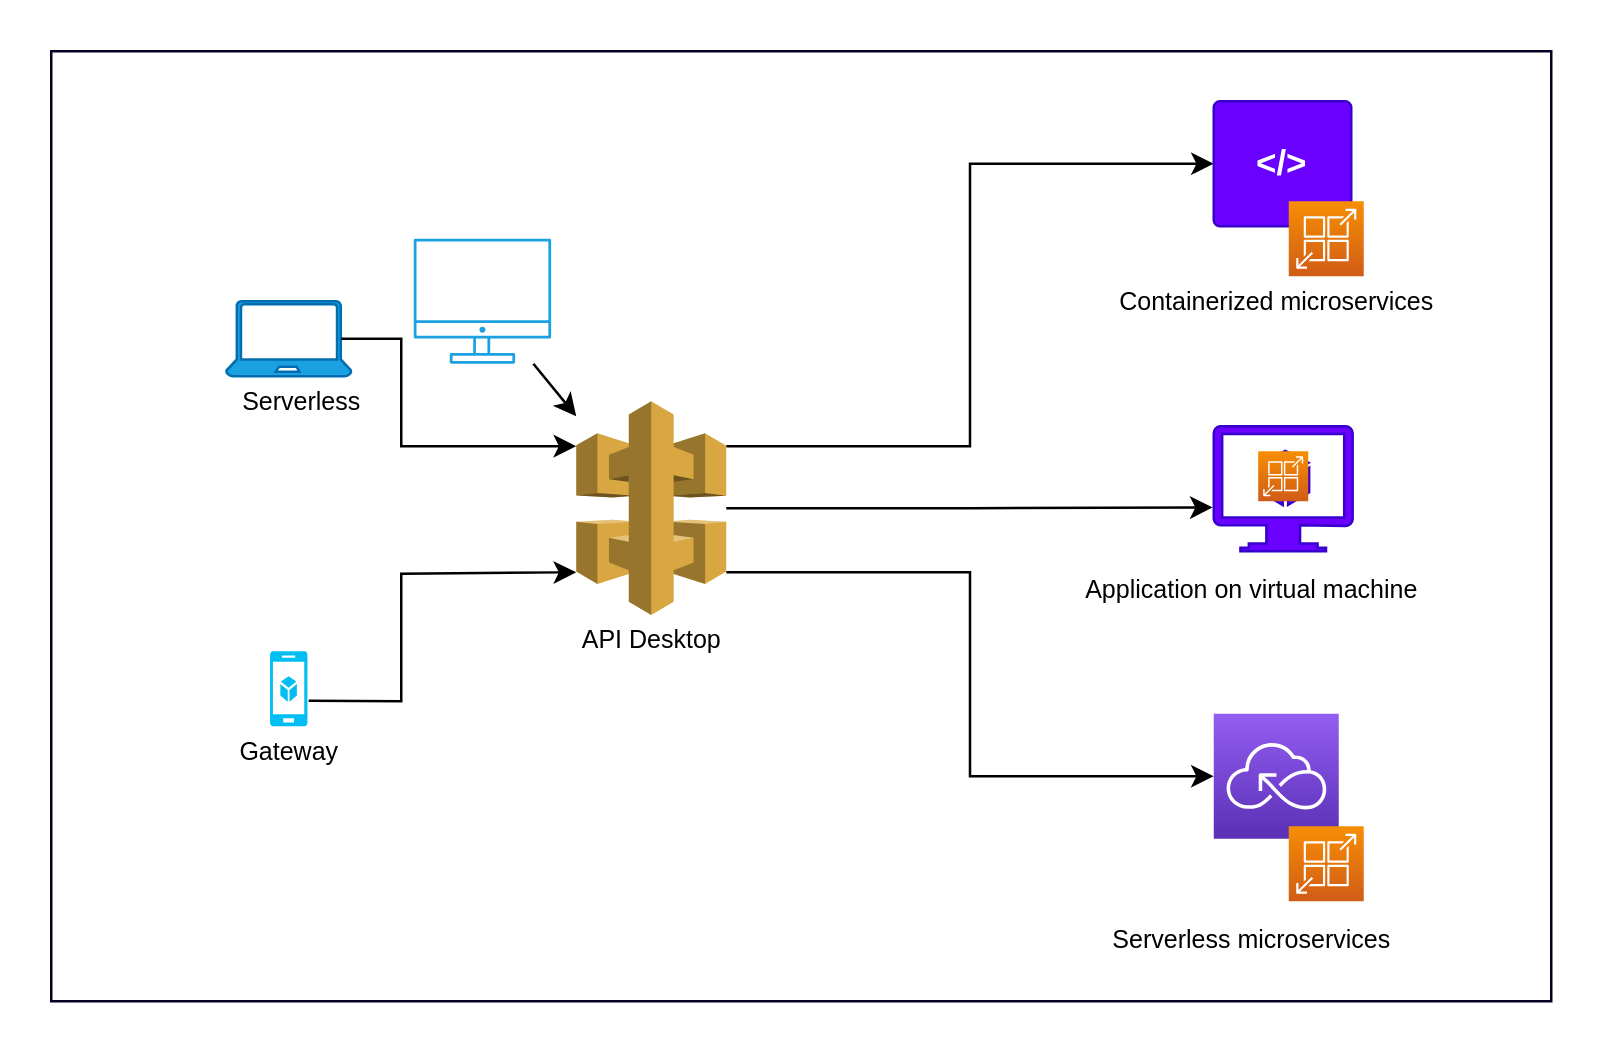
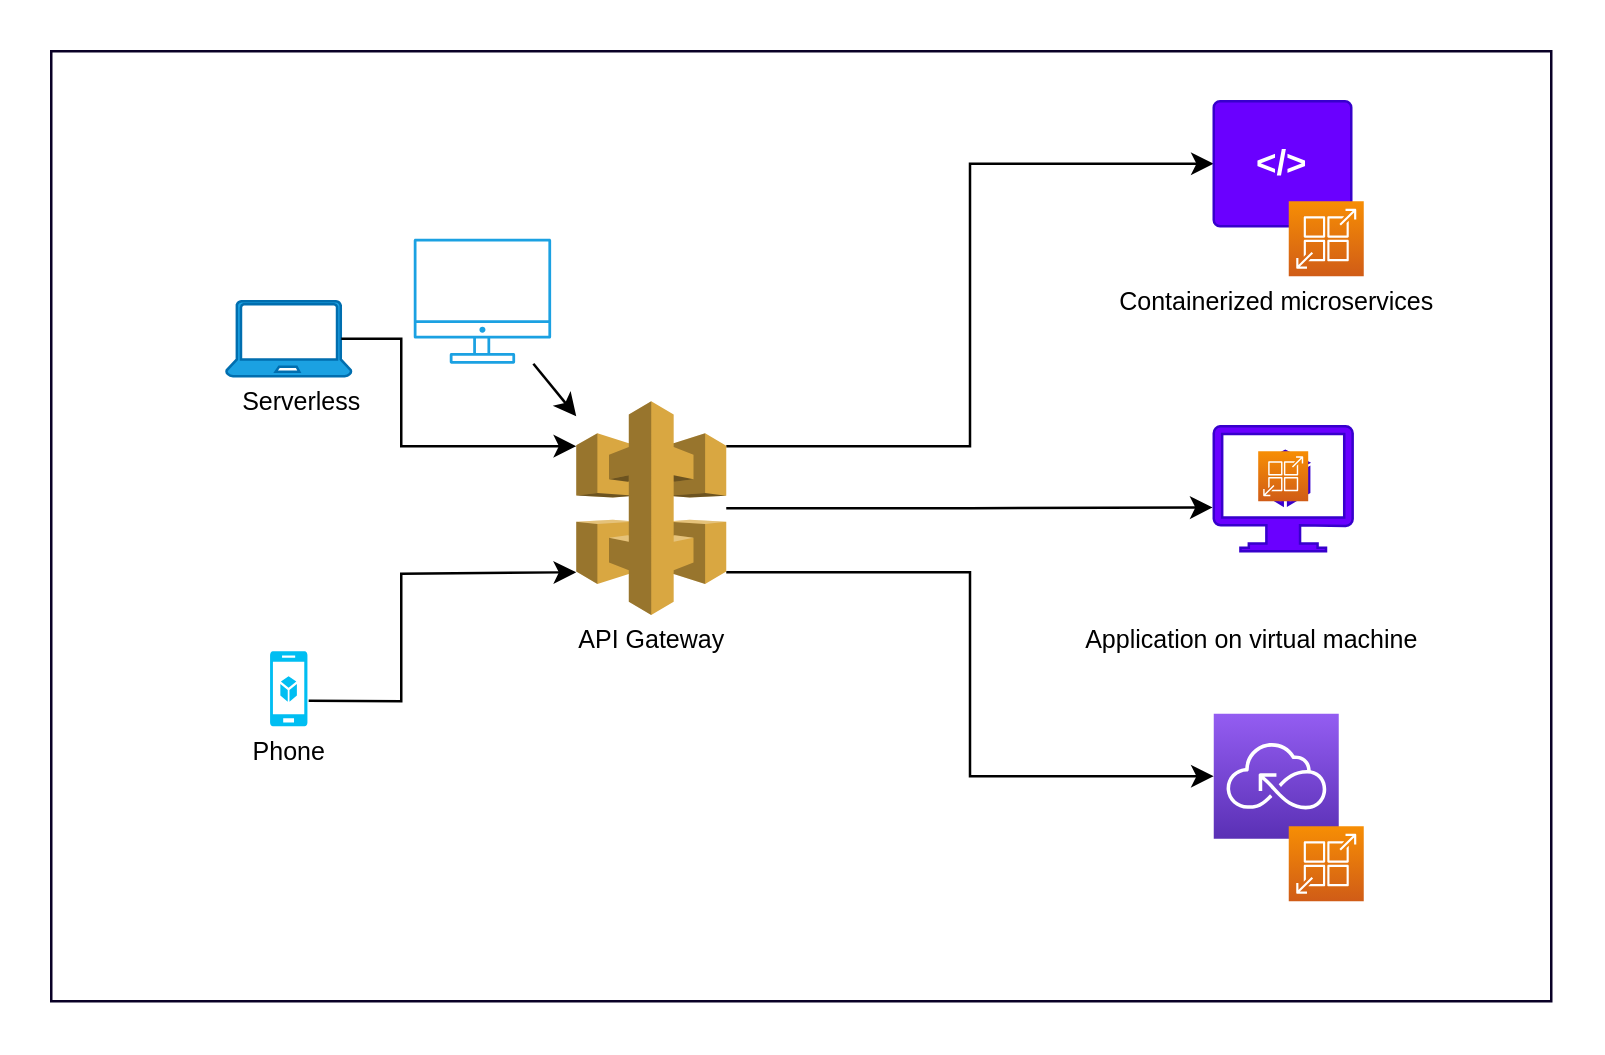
(1251, 589) -> (1251, 639)
(653, 639) -> (653, 639)
(290, 751) -> (290, 751)
(1251, 939) -> none
